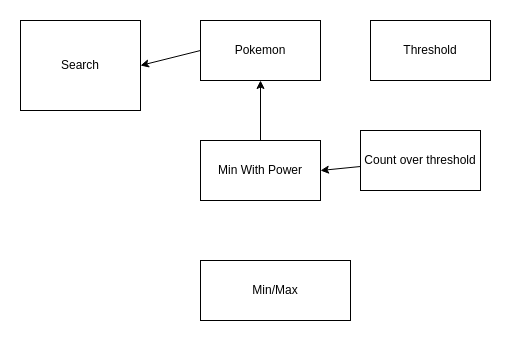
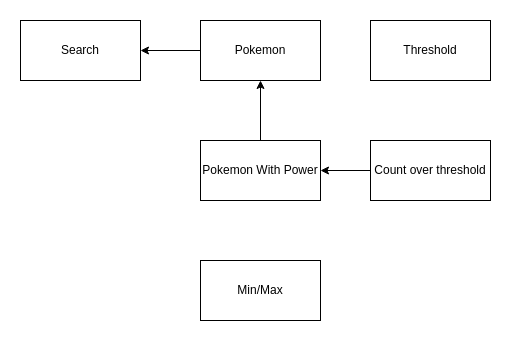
(81, 66) -> (81, 51)
(421, 161) -> (431, 171)
(261, 171) -> (261, 171)
(276, 291) -> (261, 291)
